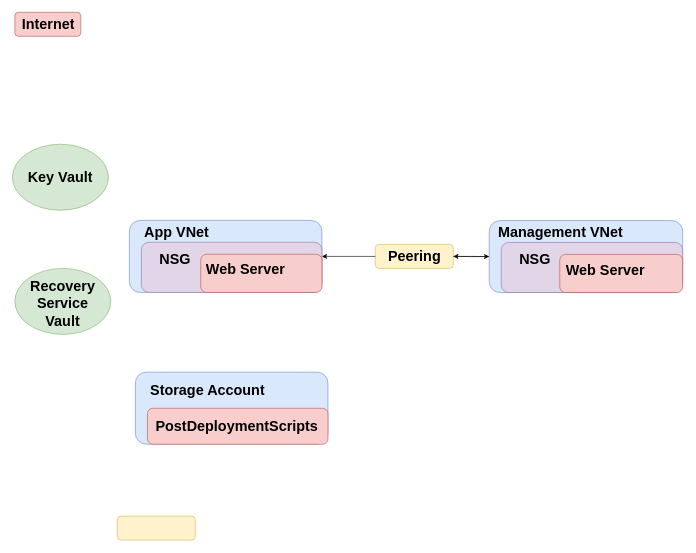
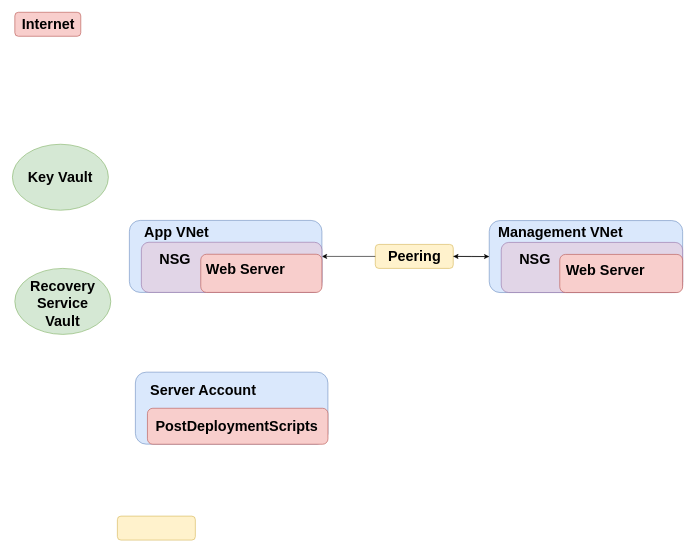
(180, 377) -> (178, 377)
